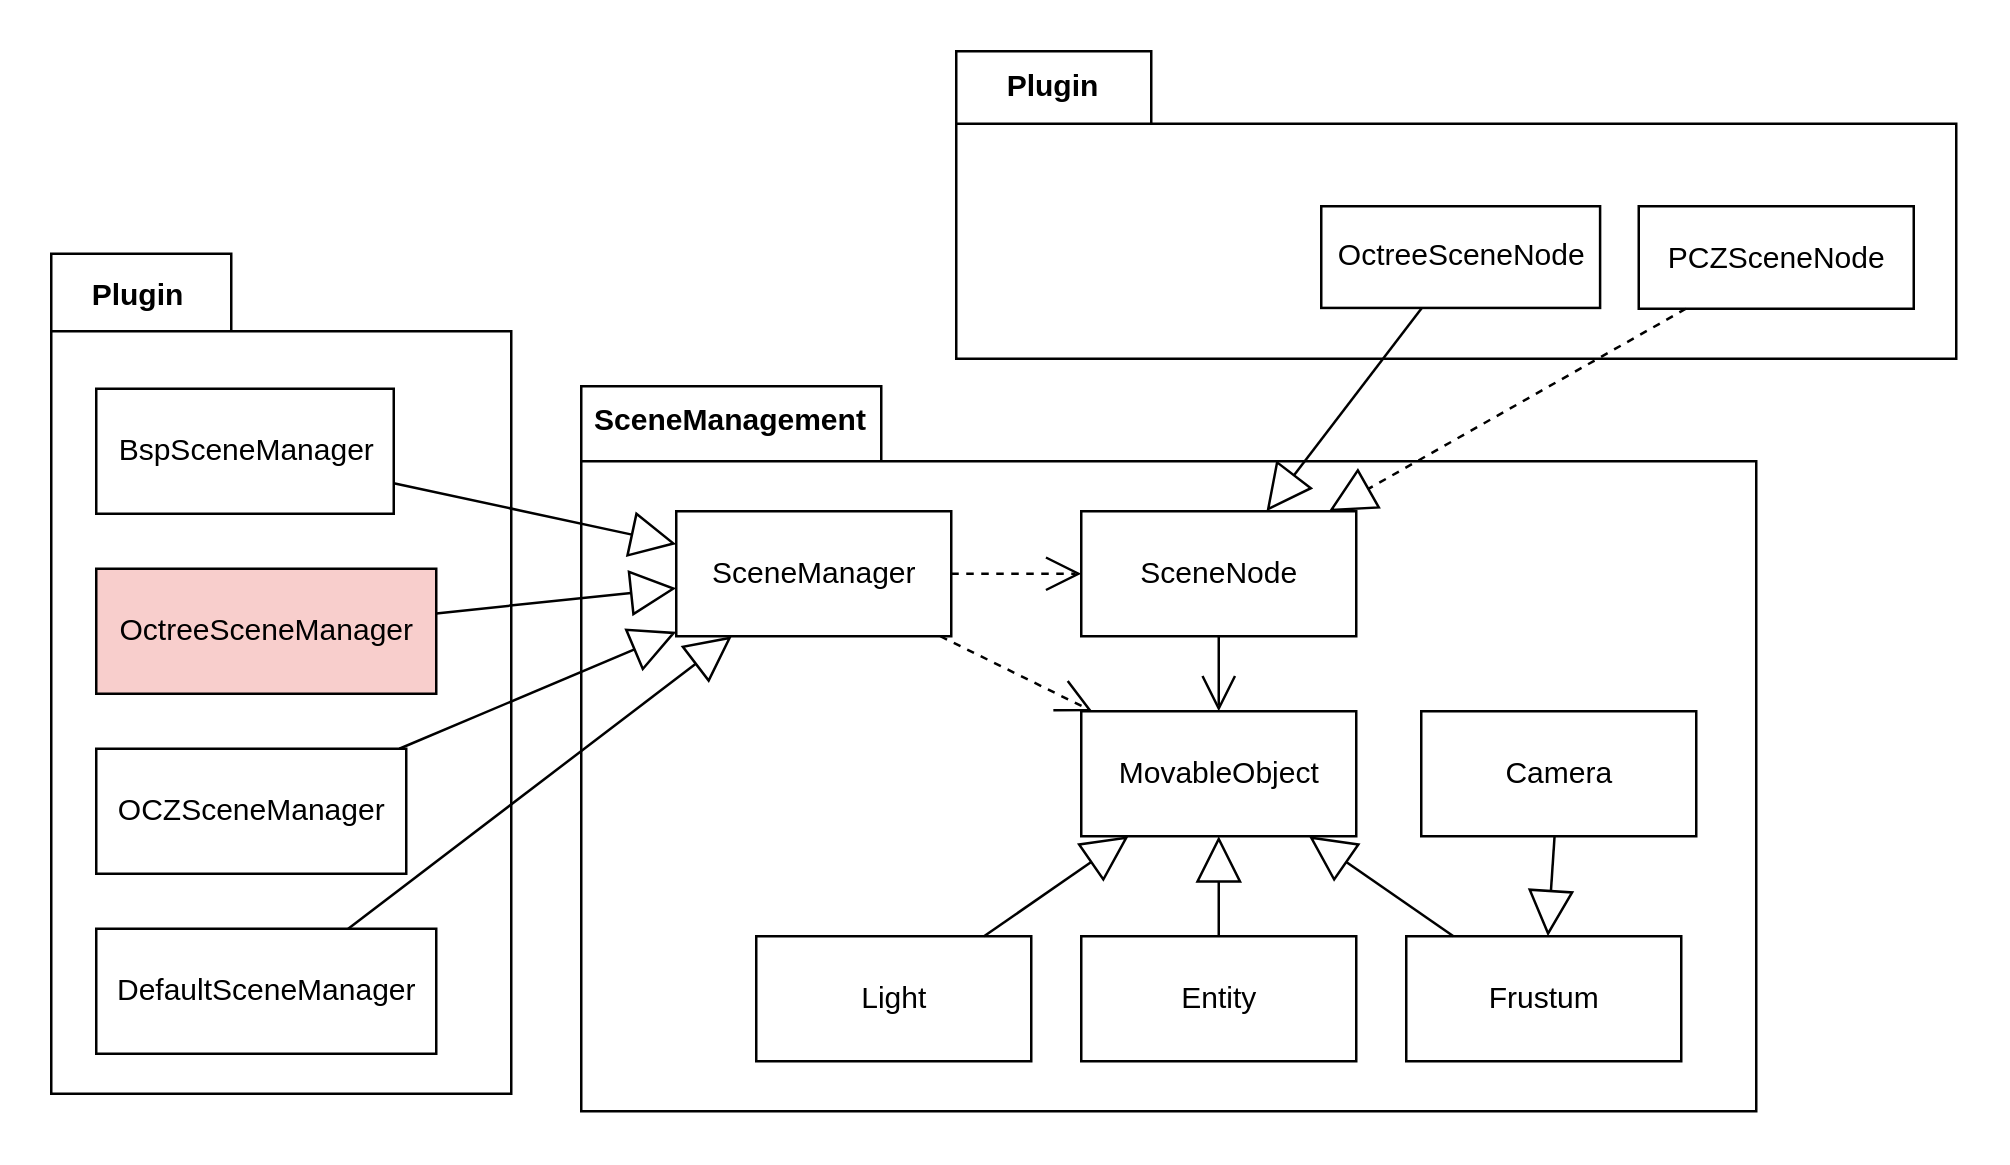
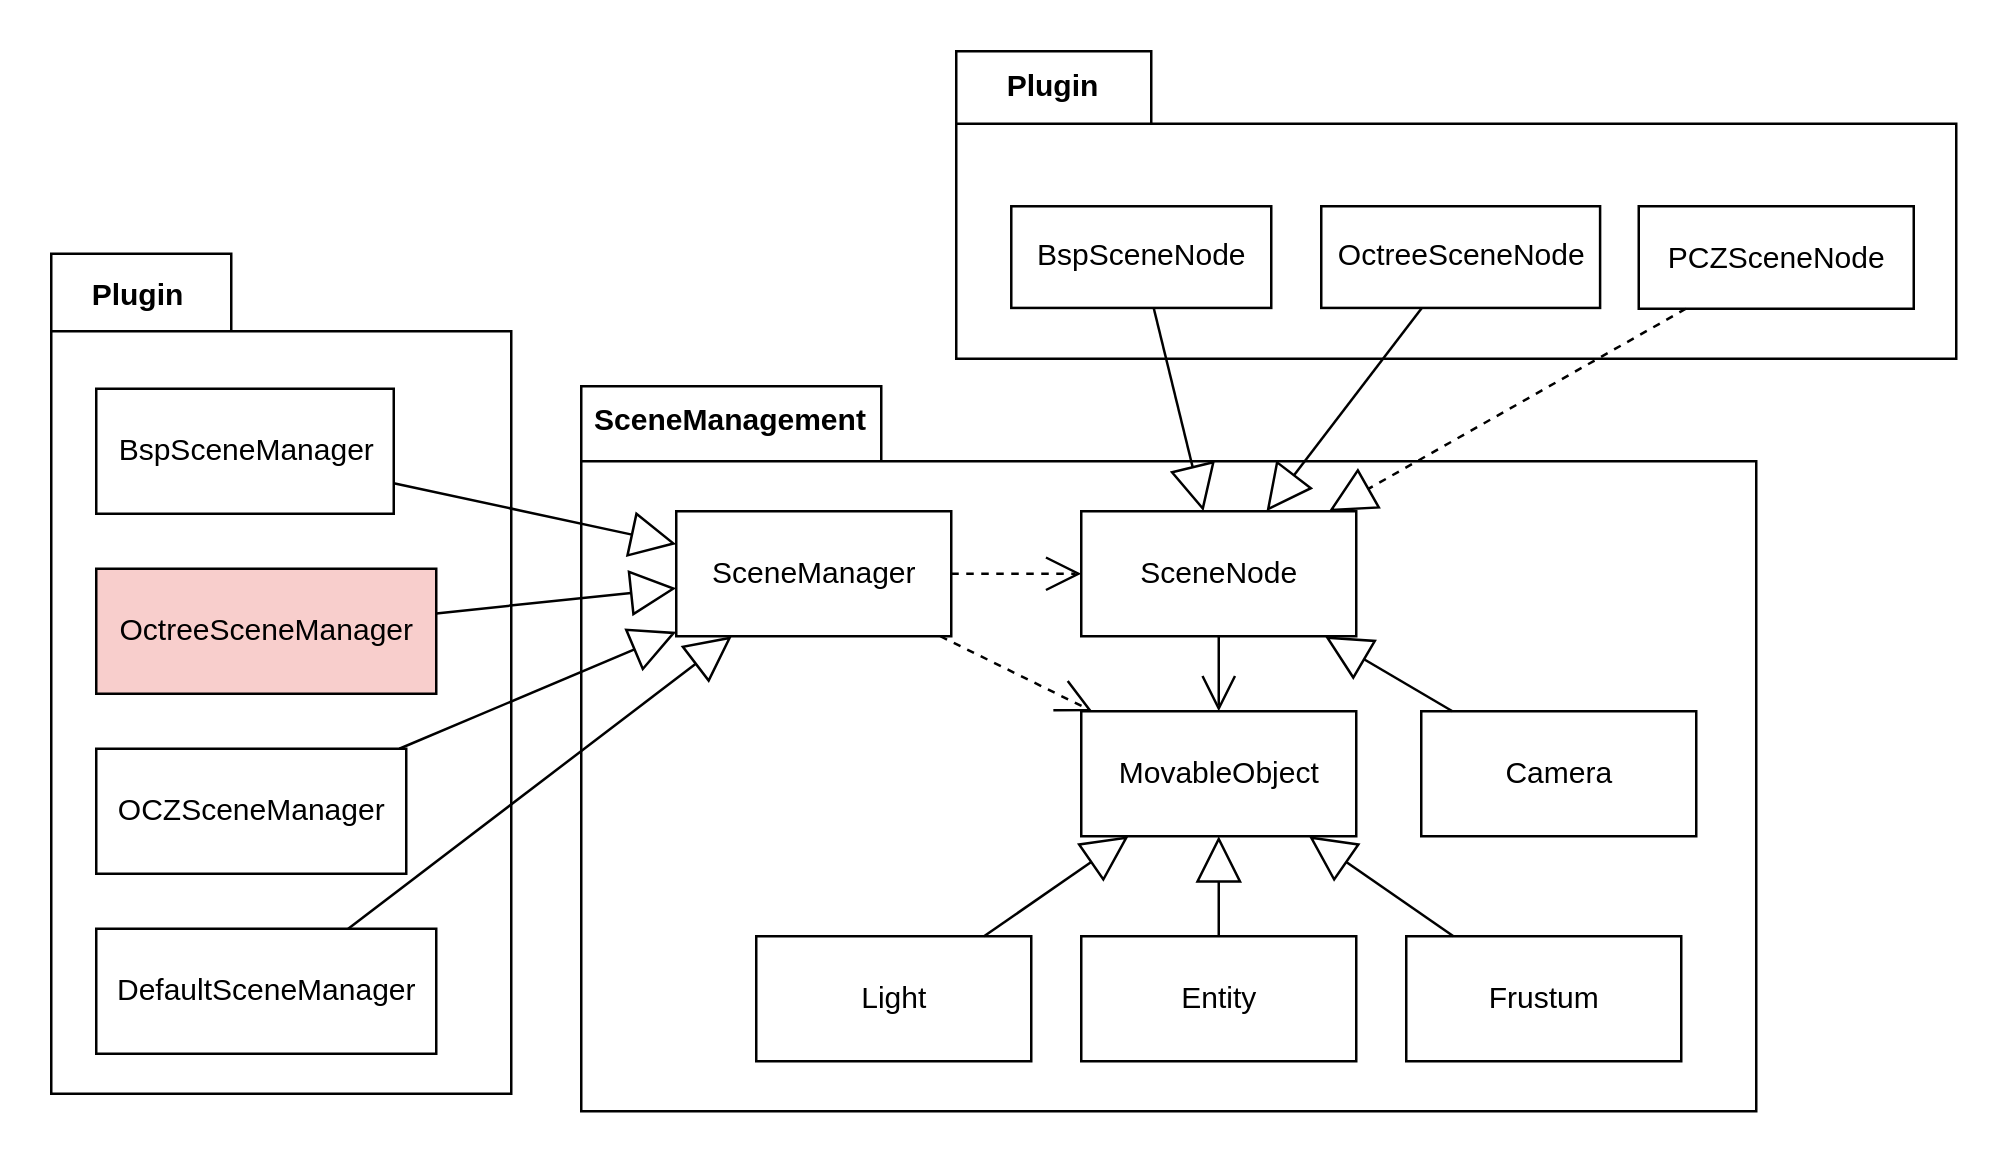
none -> (1141, 257)
none -> (1173, 388)
(1553, 864) -> (1408, 685)
